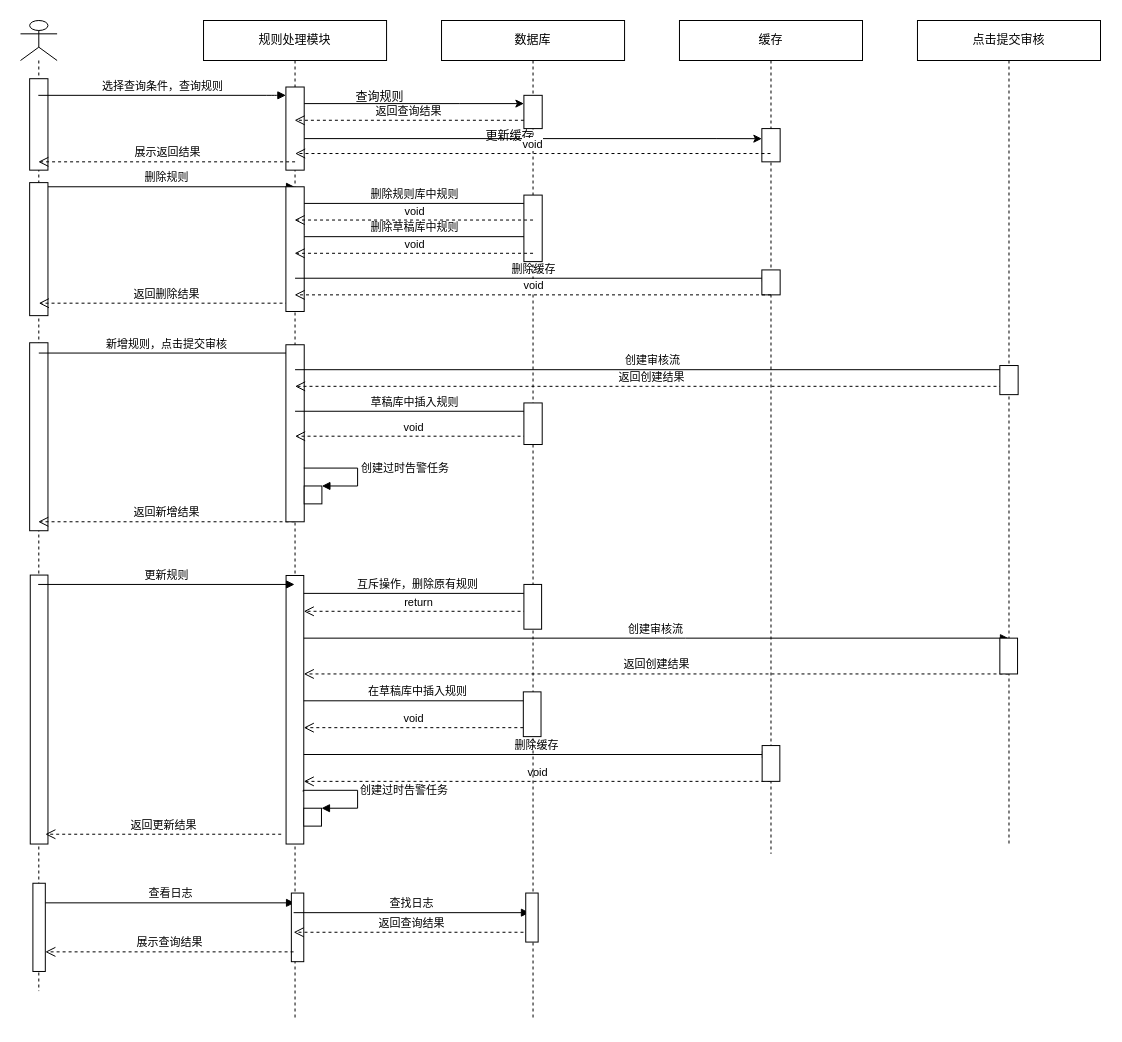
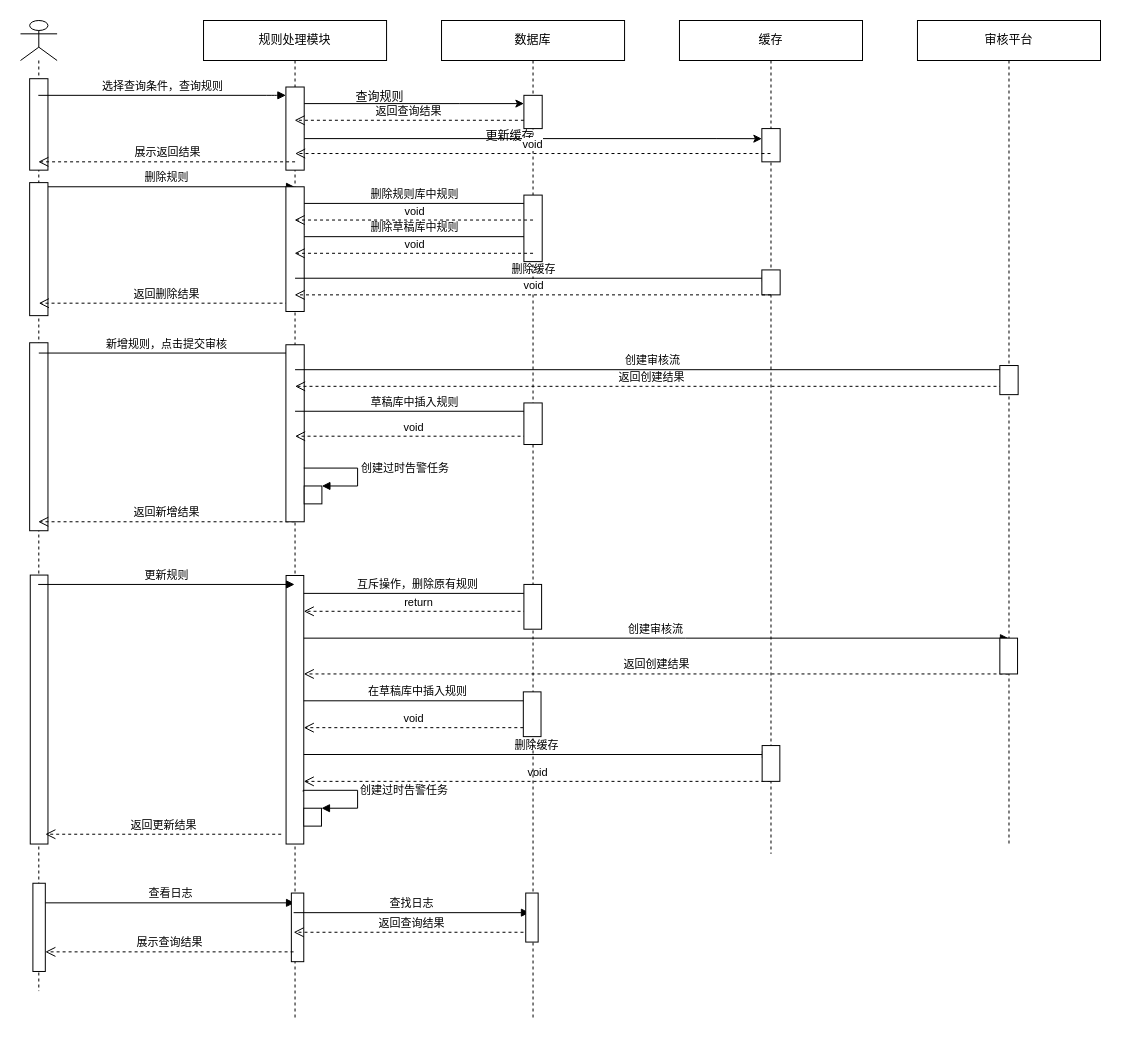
(1009, 41) -> (1009, 41)
